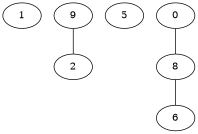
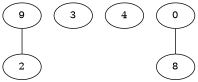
(22, 16) -> none
none -> (73, 16)
(124, 16) -> (124, 16)
(176, 118) -> none
